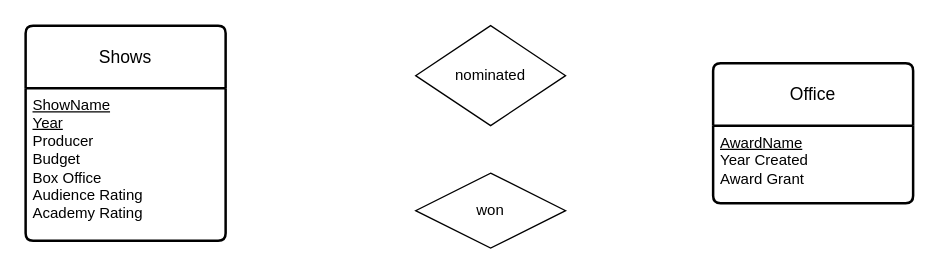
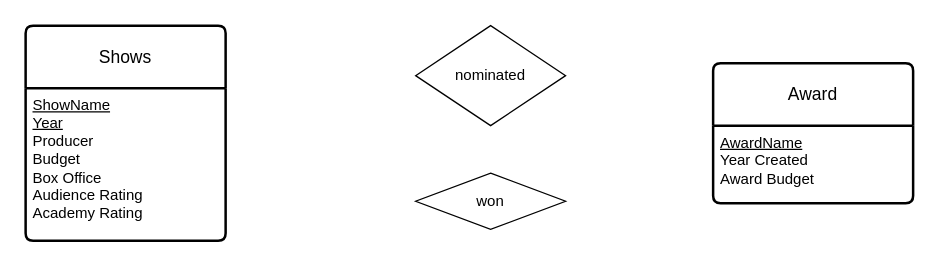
(813, 94) -> (813, 94)
(769, 161) -> (769, 161)
(491, 211) -> (491, 201)
